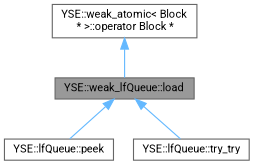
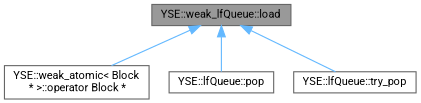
(125, 63) -> (151, 48)
(59, 150) -> (221, 82)
(191, 150) -> (355, 82)
